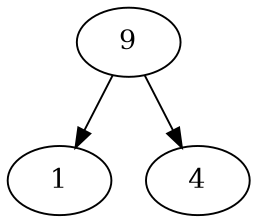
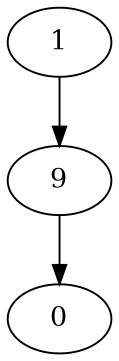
(99, 103) -> (60, 102)
(198, 181) -> (60, 319)
